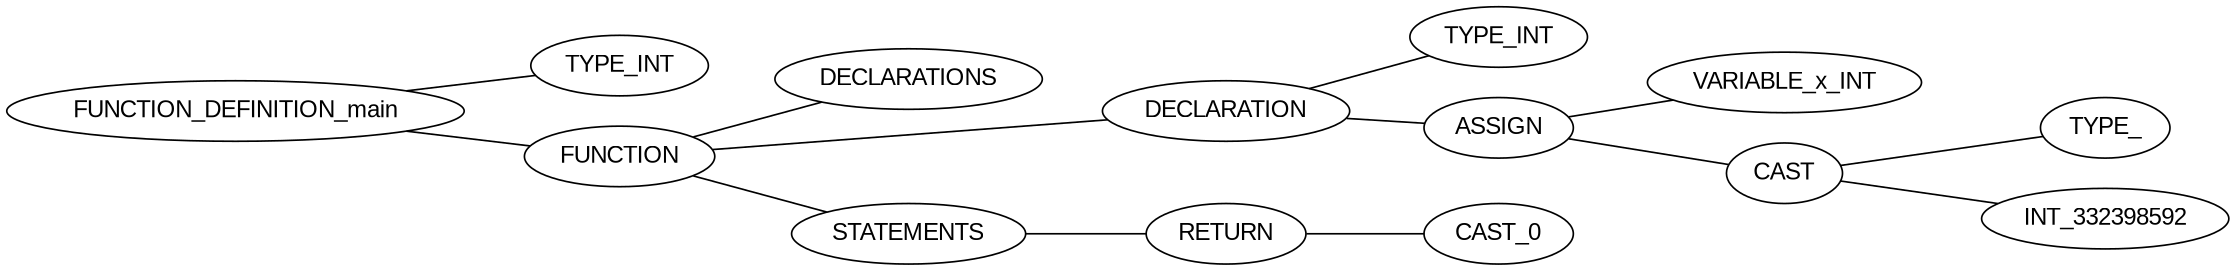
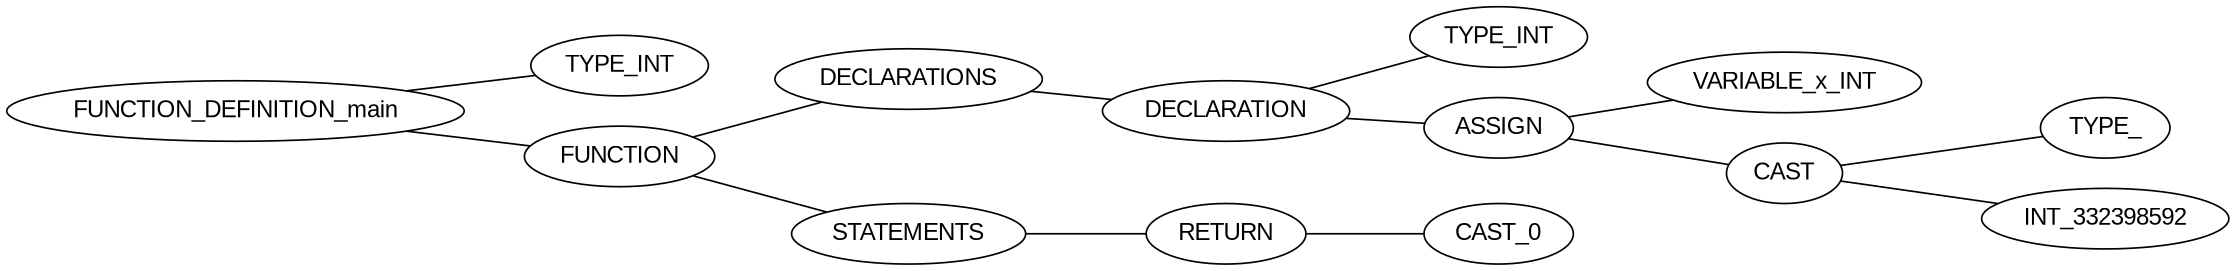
(910, 135) -> (1071, 95)
